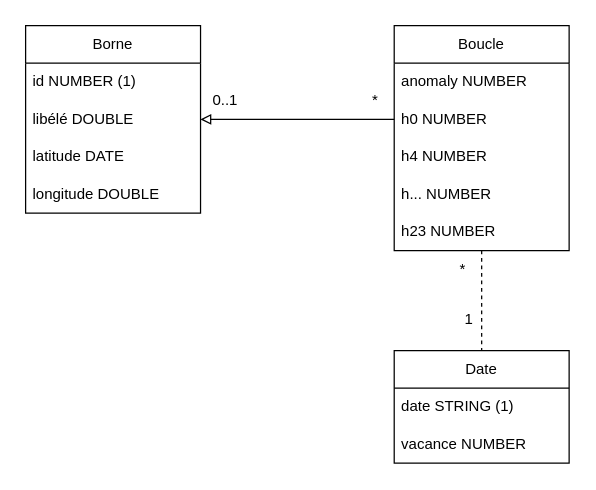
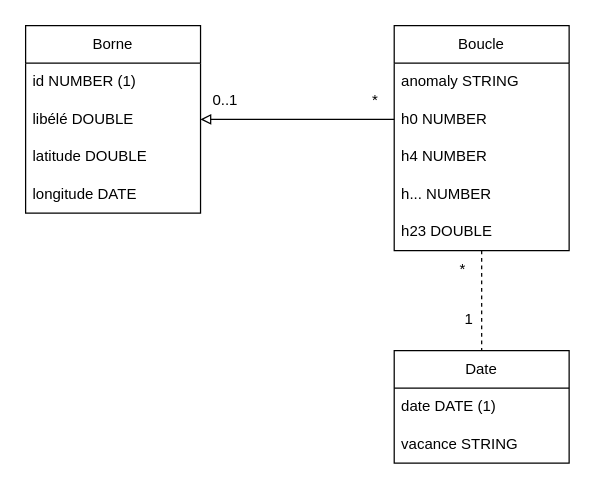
(457, 82) -> (457, 82)
(82, 157) -> (90, 157)
(94, 194) -> (86, 194)
(442, 232) -> (442, 232)
(461, 407) -> (453, 407)
(459, 444) -> (459, 444)
